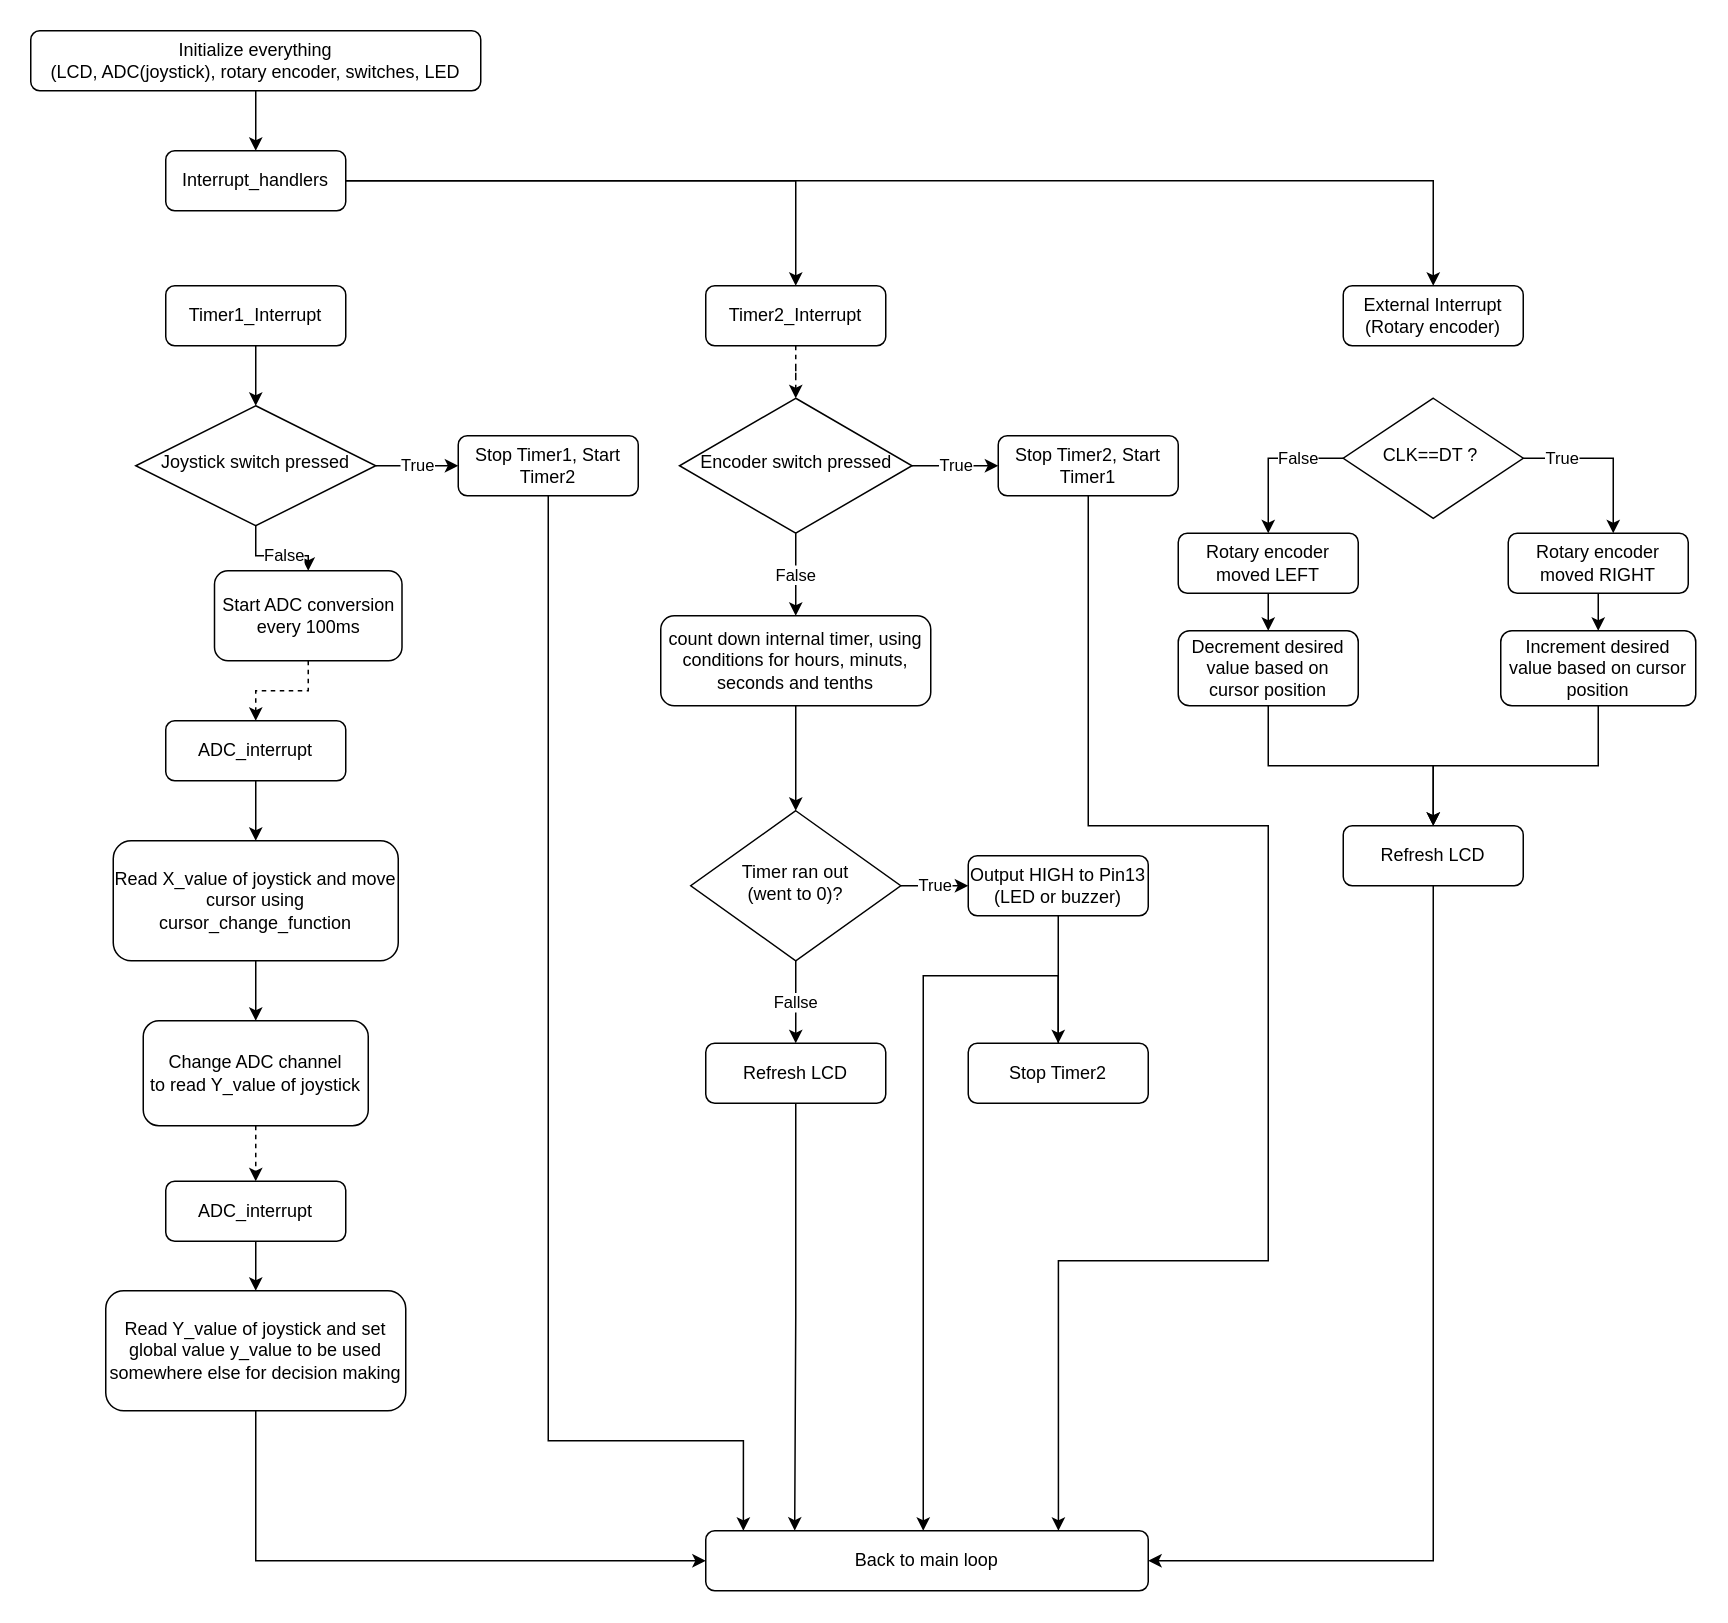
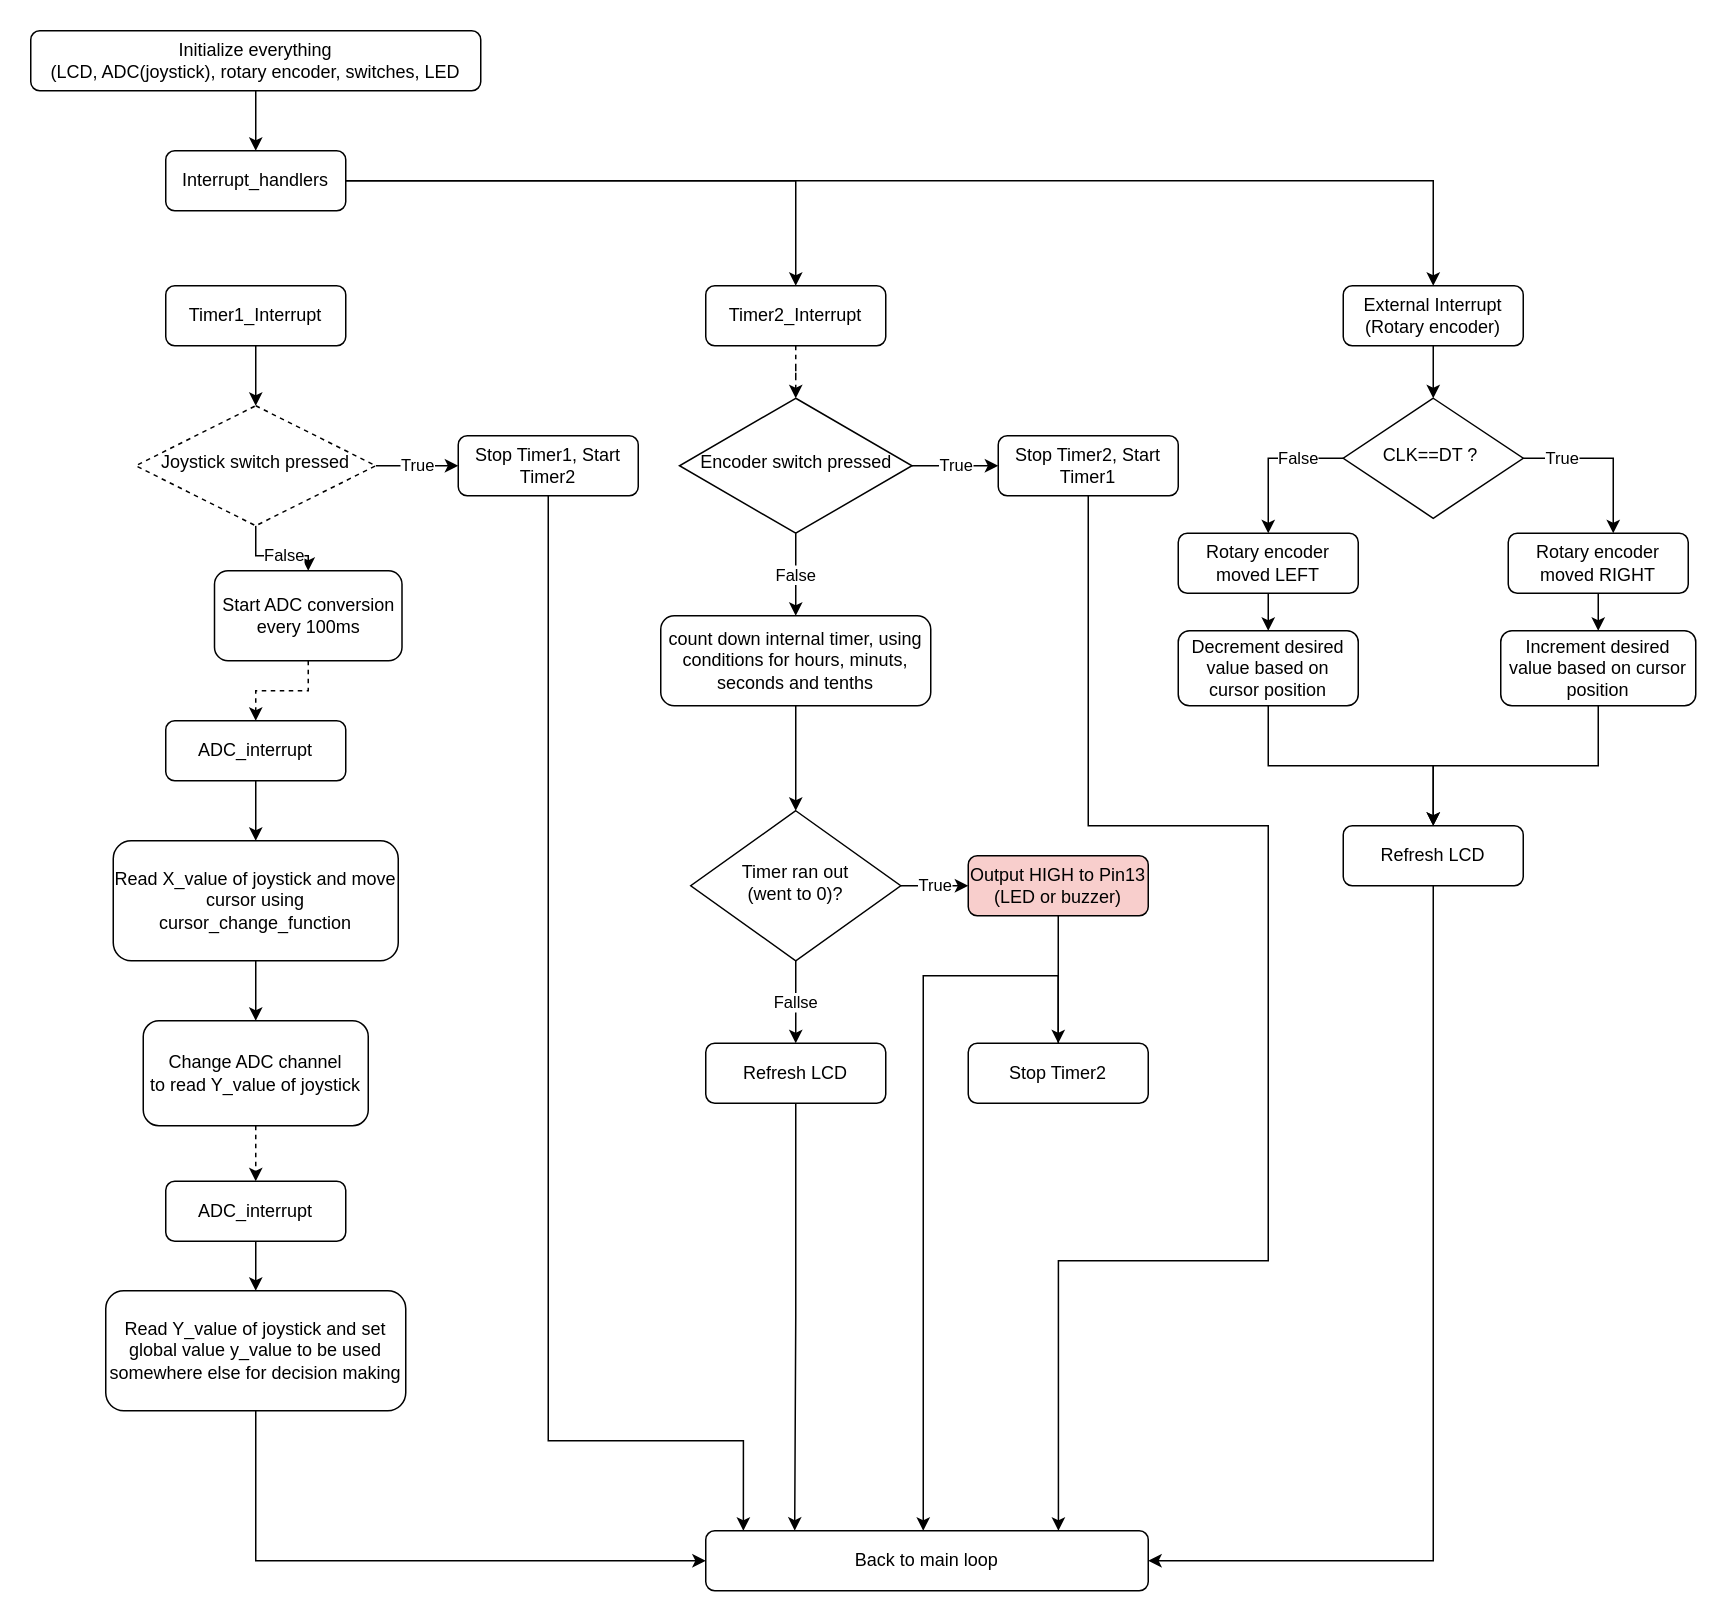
none -> (1433, 374)
(256, 466) -> (256, 466)
(1058, 886) -> (1058, 886)
